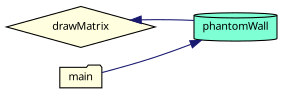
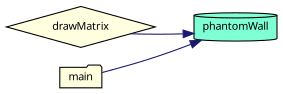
(168, 20) -> (157, 34)
